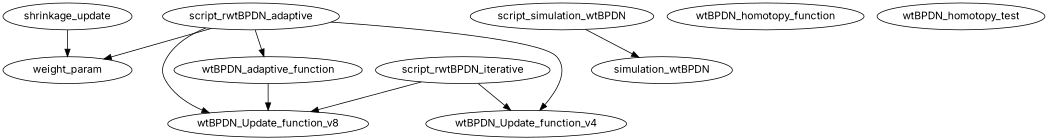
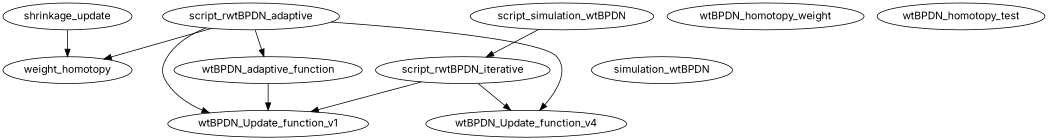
(766, 16) -> (766, 16)
(609, 42) -> (520, 39)
(67, 70) -> (67, 70)
(268, 124) -> (268, 124)
